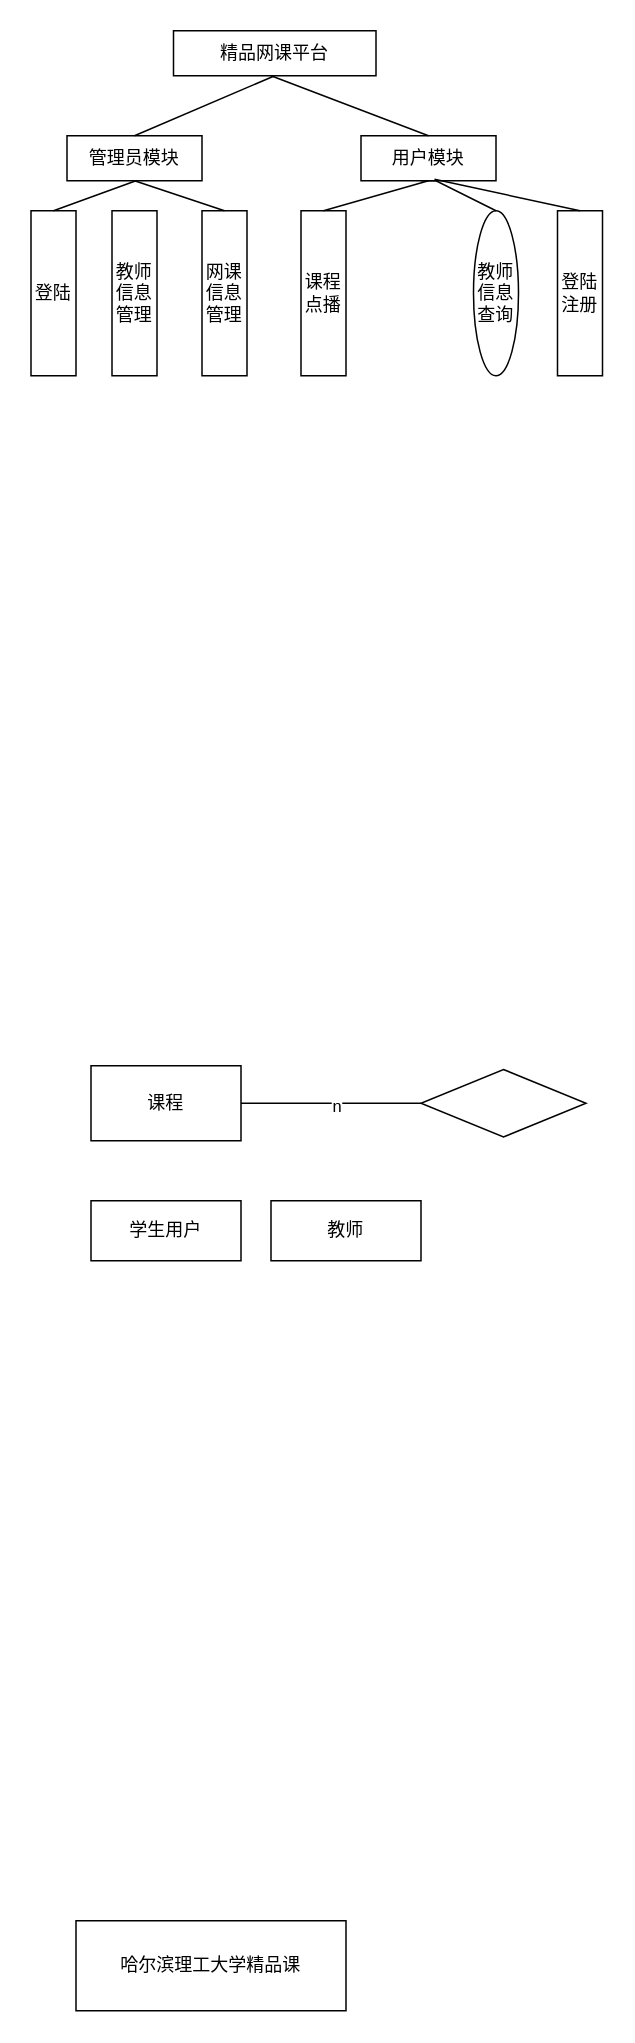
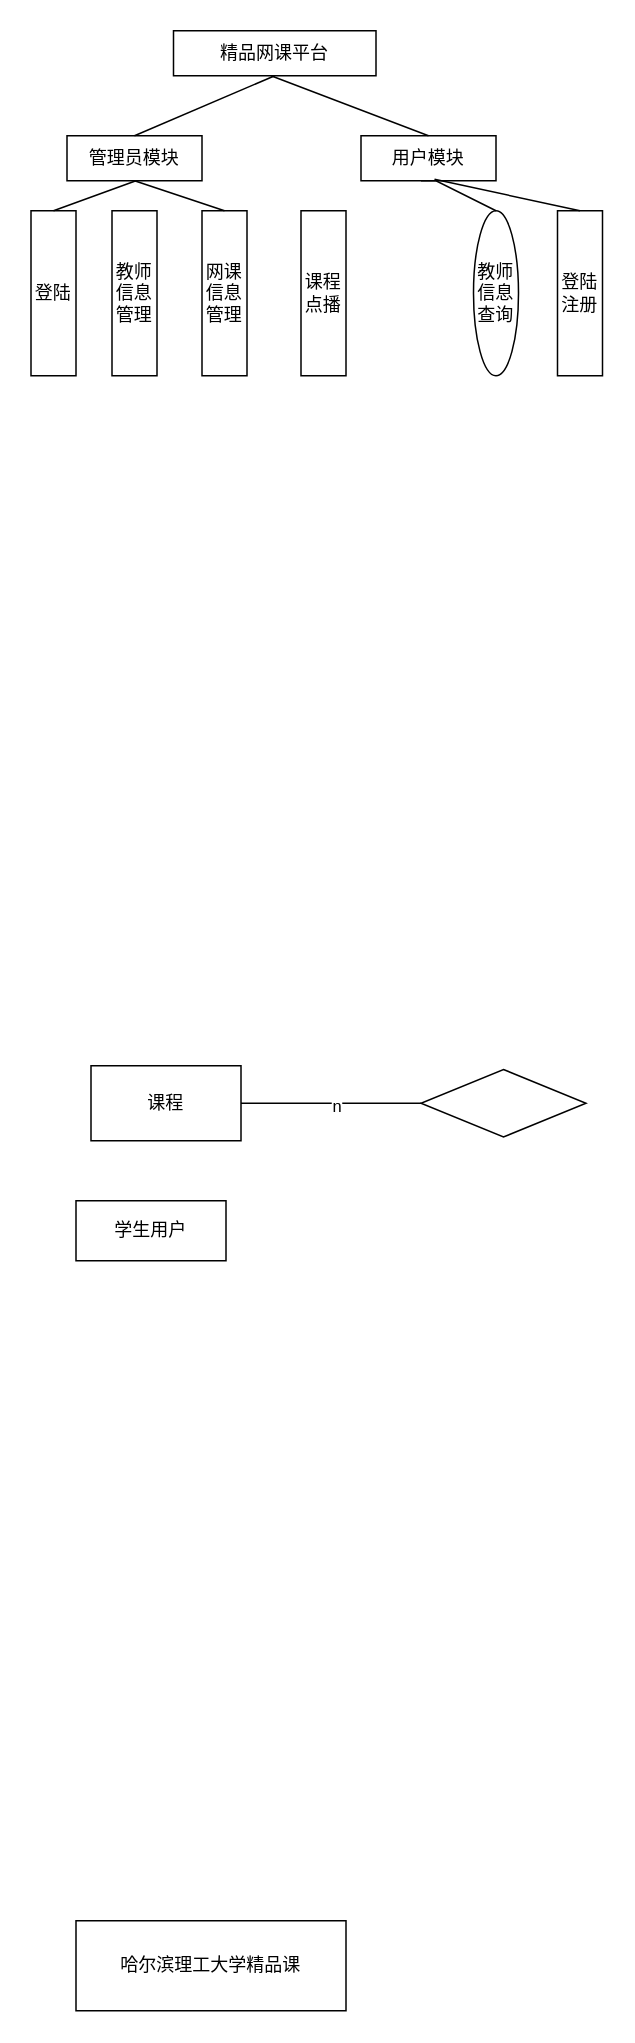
(374, 196) -> none
(166, 1231) -> (151, 1231)
(346, 1231) -> none
